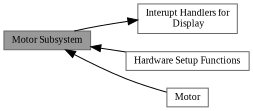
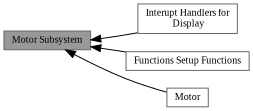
(101, 26) -> (119, 36)
(188, 61) -> (188, 61)
